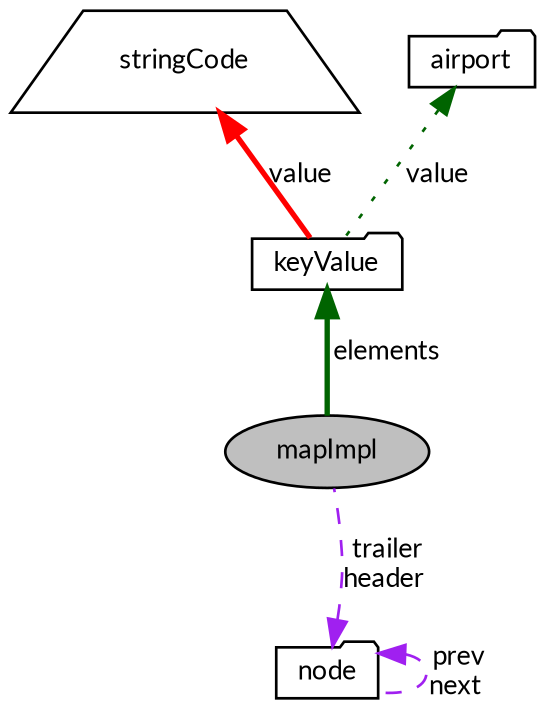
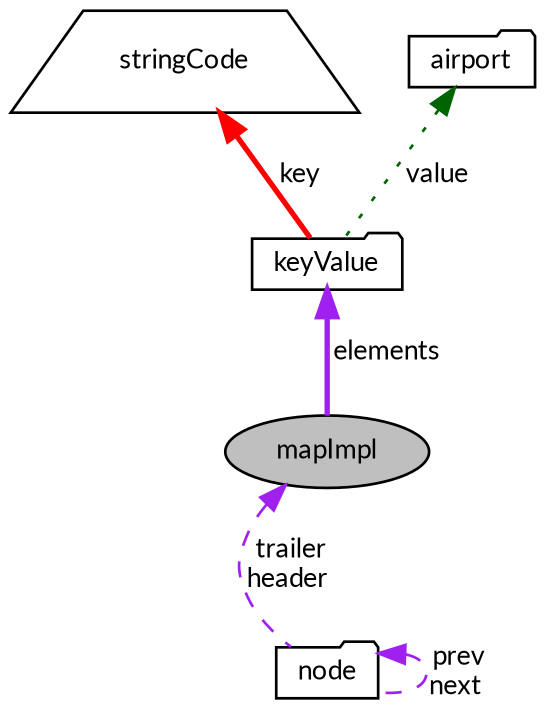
(298, 176) -> (298, 176)
(327, 366) -> (327, 366)
(342, 554) -> (241, 581)
